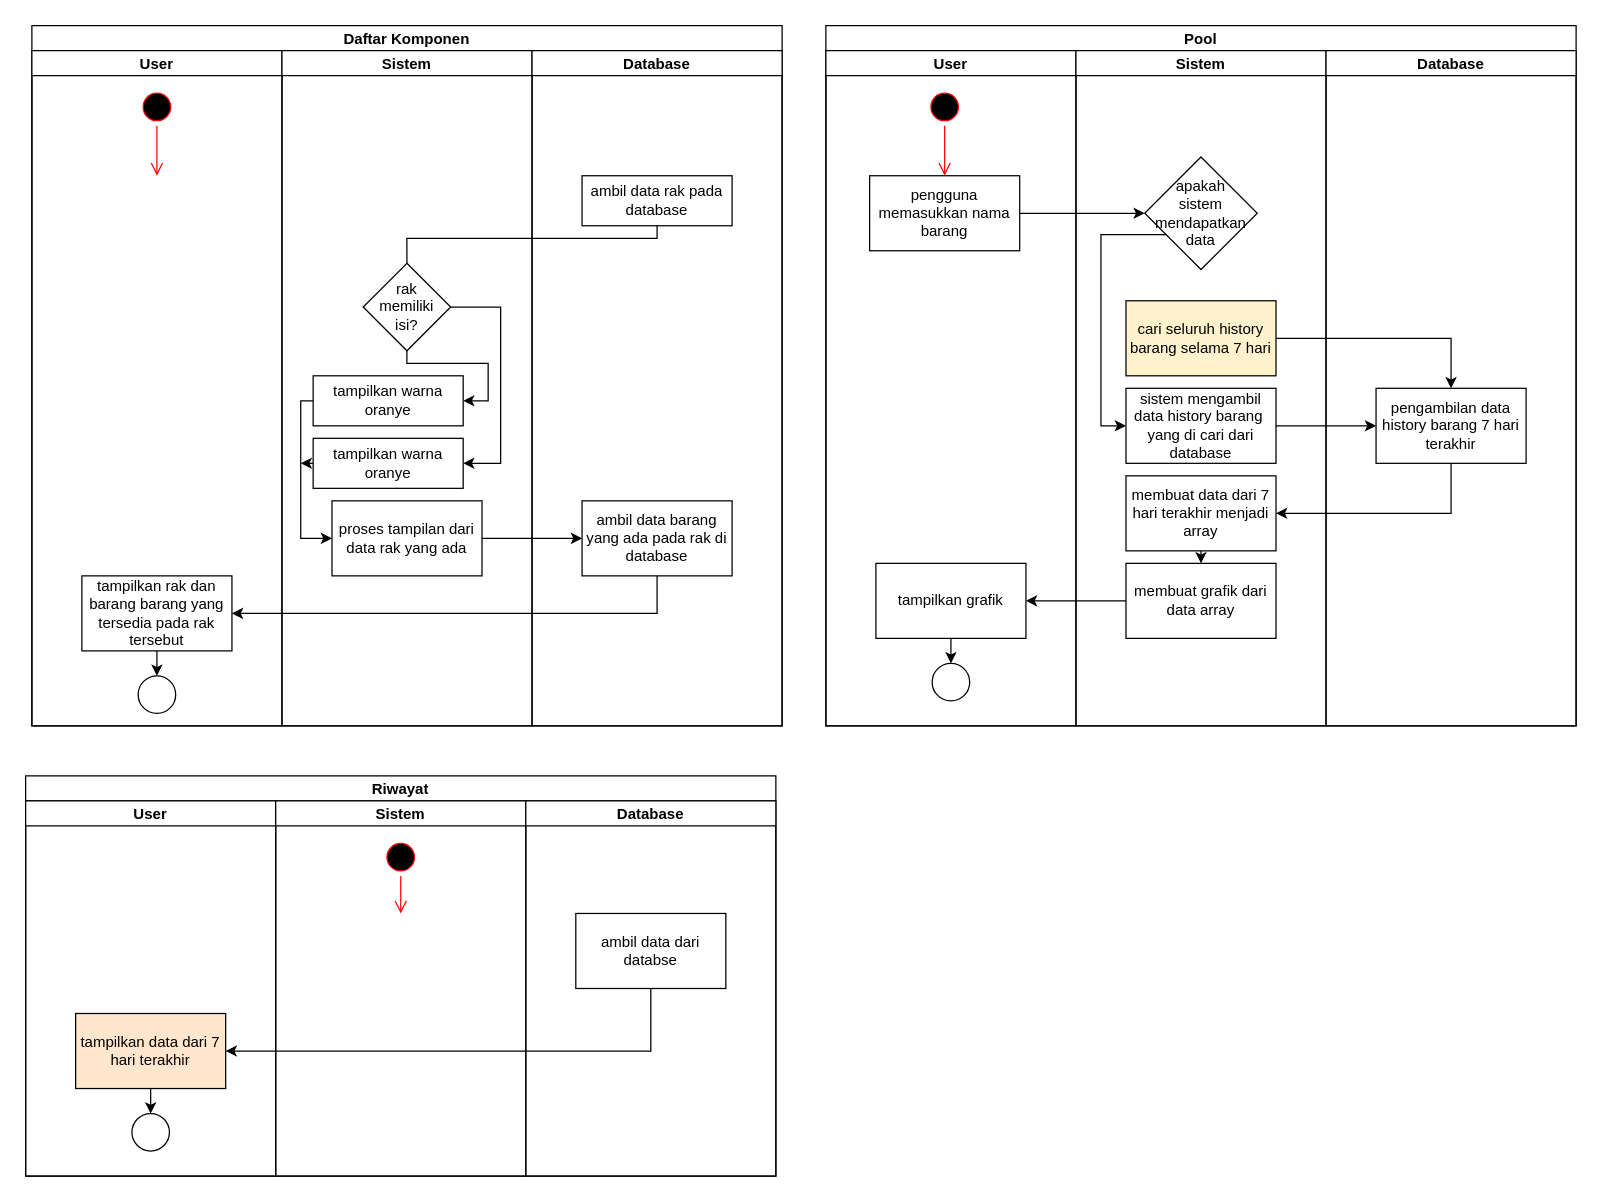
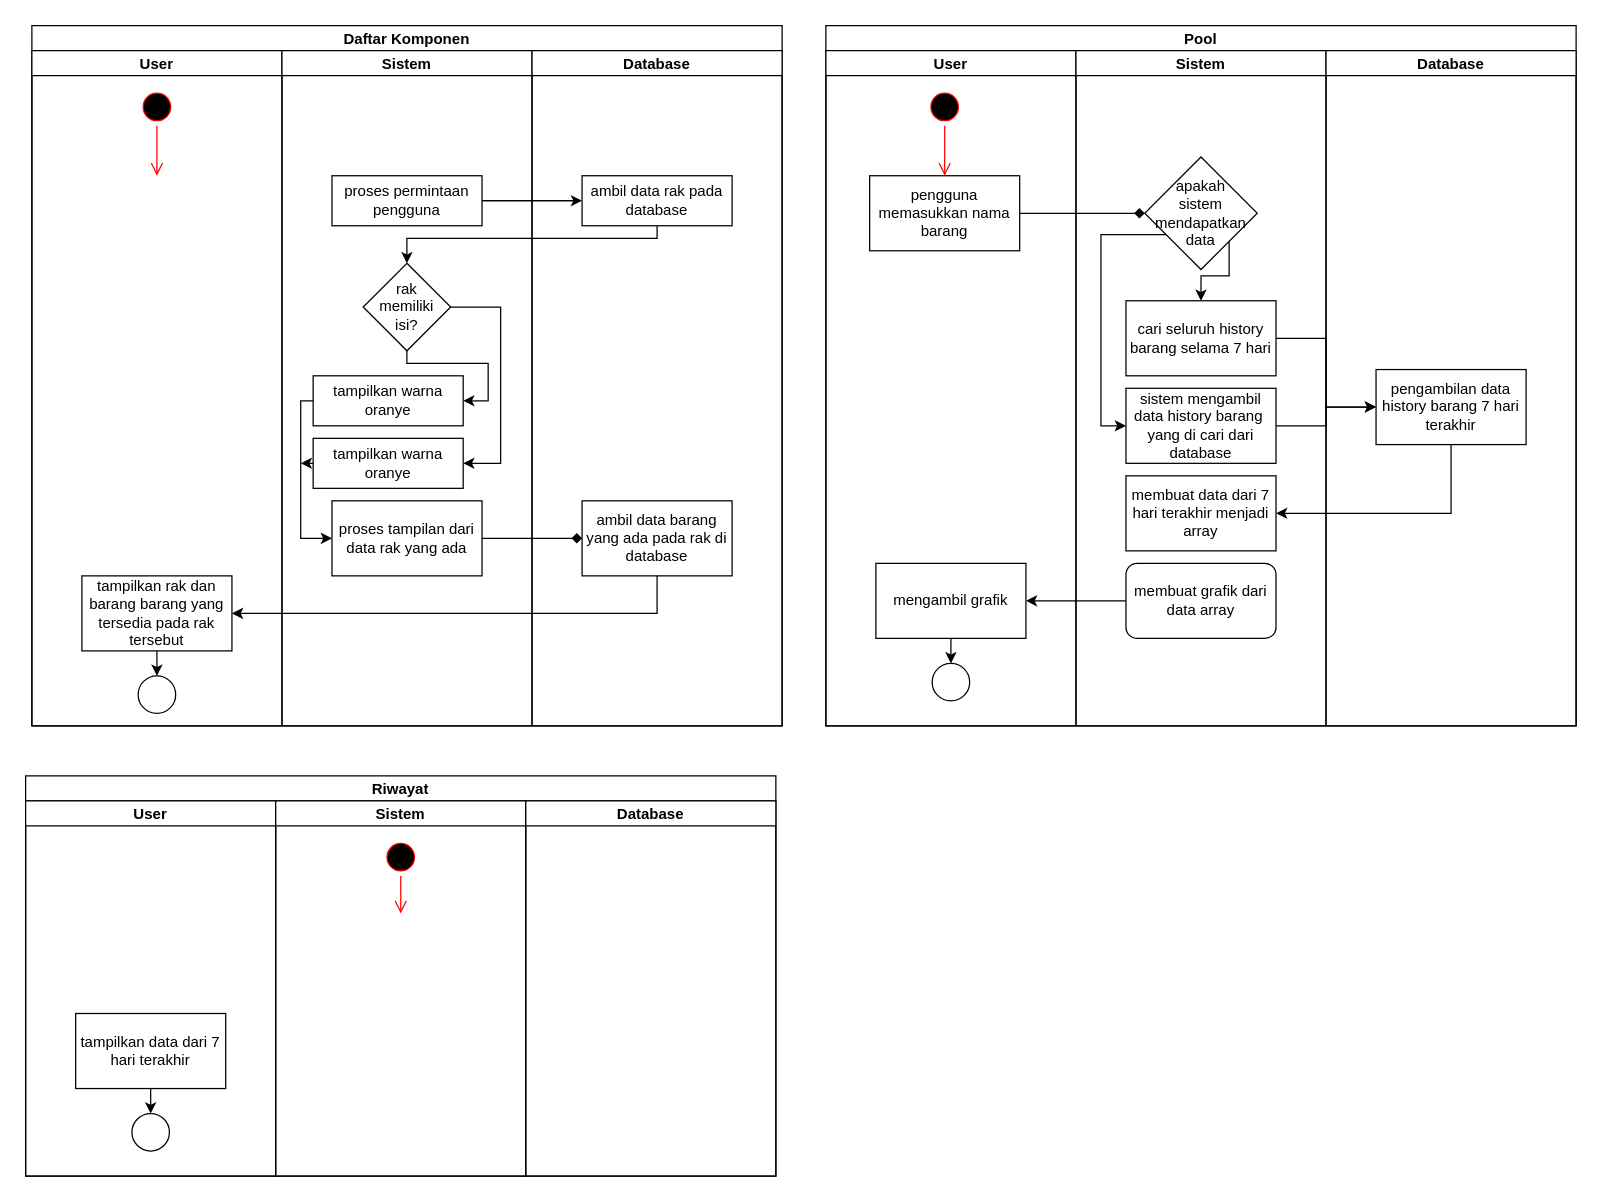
none -> (407, 201)
none -> (528, 201)
(1134, 213) -> (1134, 213)
(407, 256) -> (407, 253)
none -> (1224, 276)
(1201, 338) -> (1201, 338)
(1451, 426) -> (1451, 407)
(572, 538) -> (571, 538)
(1201, 553) -> none
(951, 601) -> (951, 601)
(1201, 601) -> (1201, 601)
(651, 951) -> none
(151, 1051) -> (151, 1051)
(474, 1051) -> none
